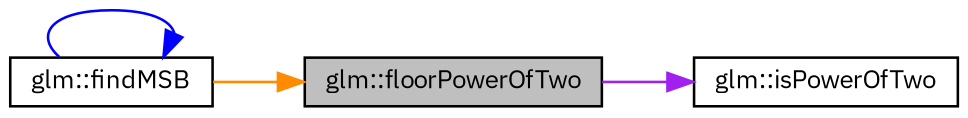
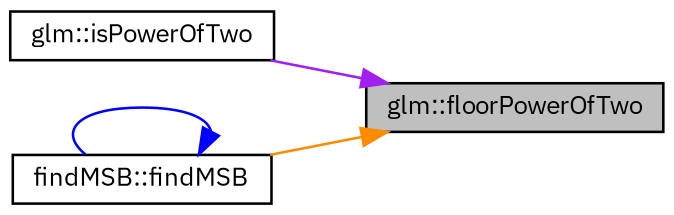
(111, 82) -> (142, 179)
(635, 82) -> (316, 69)
